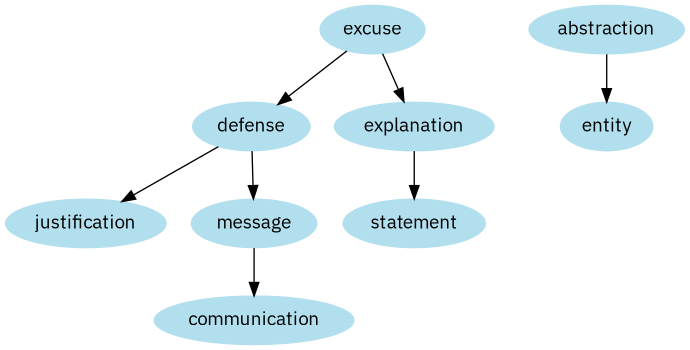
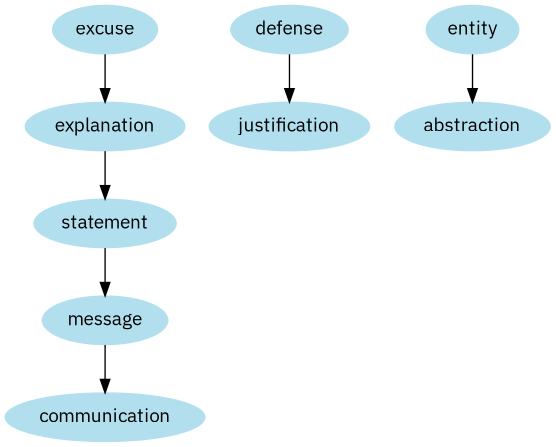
(607, 71) -> (473, 71)
(318, 74) -> none
(253, 168) -> (105, 265)
